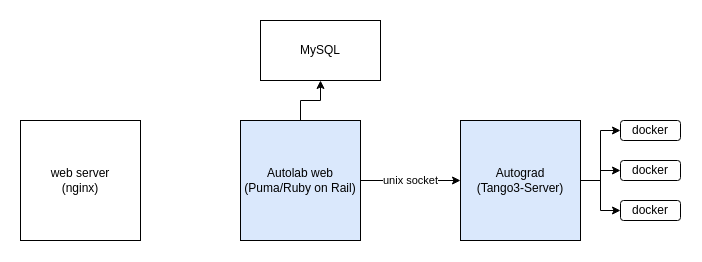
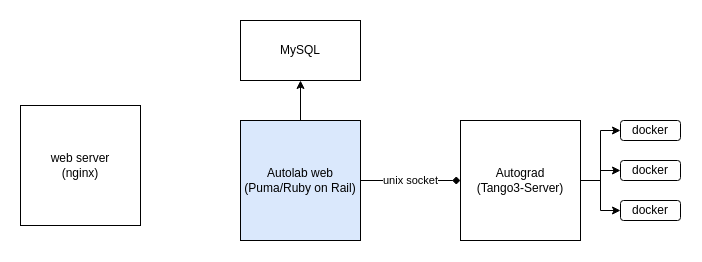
(321, 51) -> (301, 51)
(81, 181) -> (81, 166)
(452, 181) -> (452, 181)
(521, 181) -> (521, 181)
